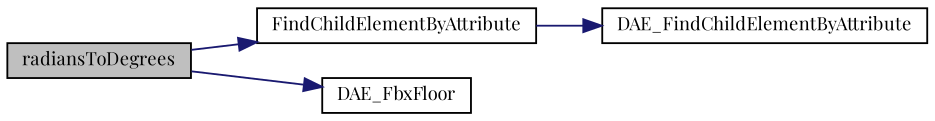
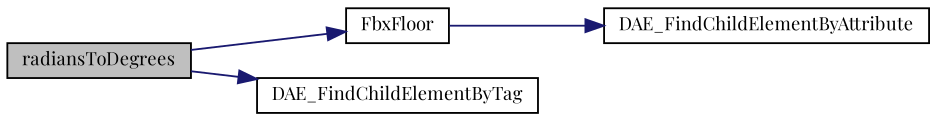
(397, 26) -> (398, 26)
(397, 95) -> (398, 95)
